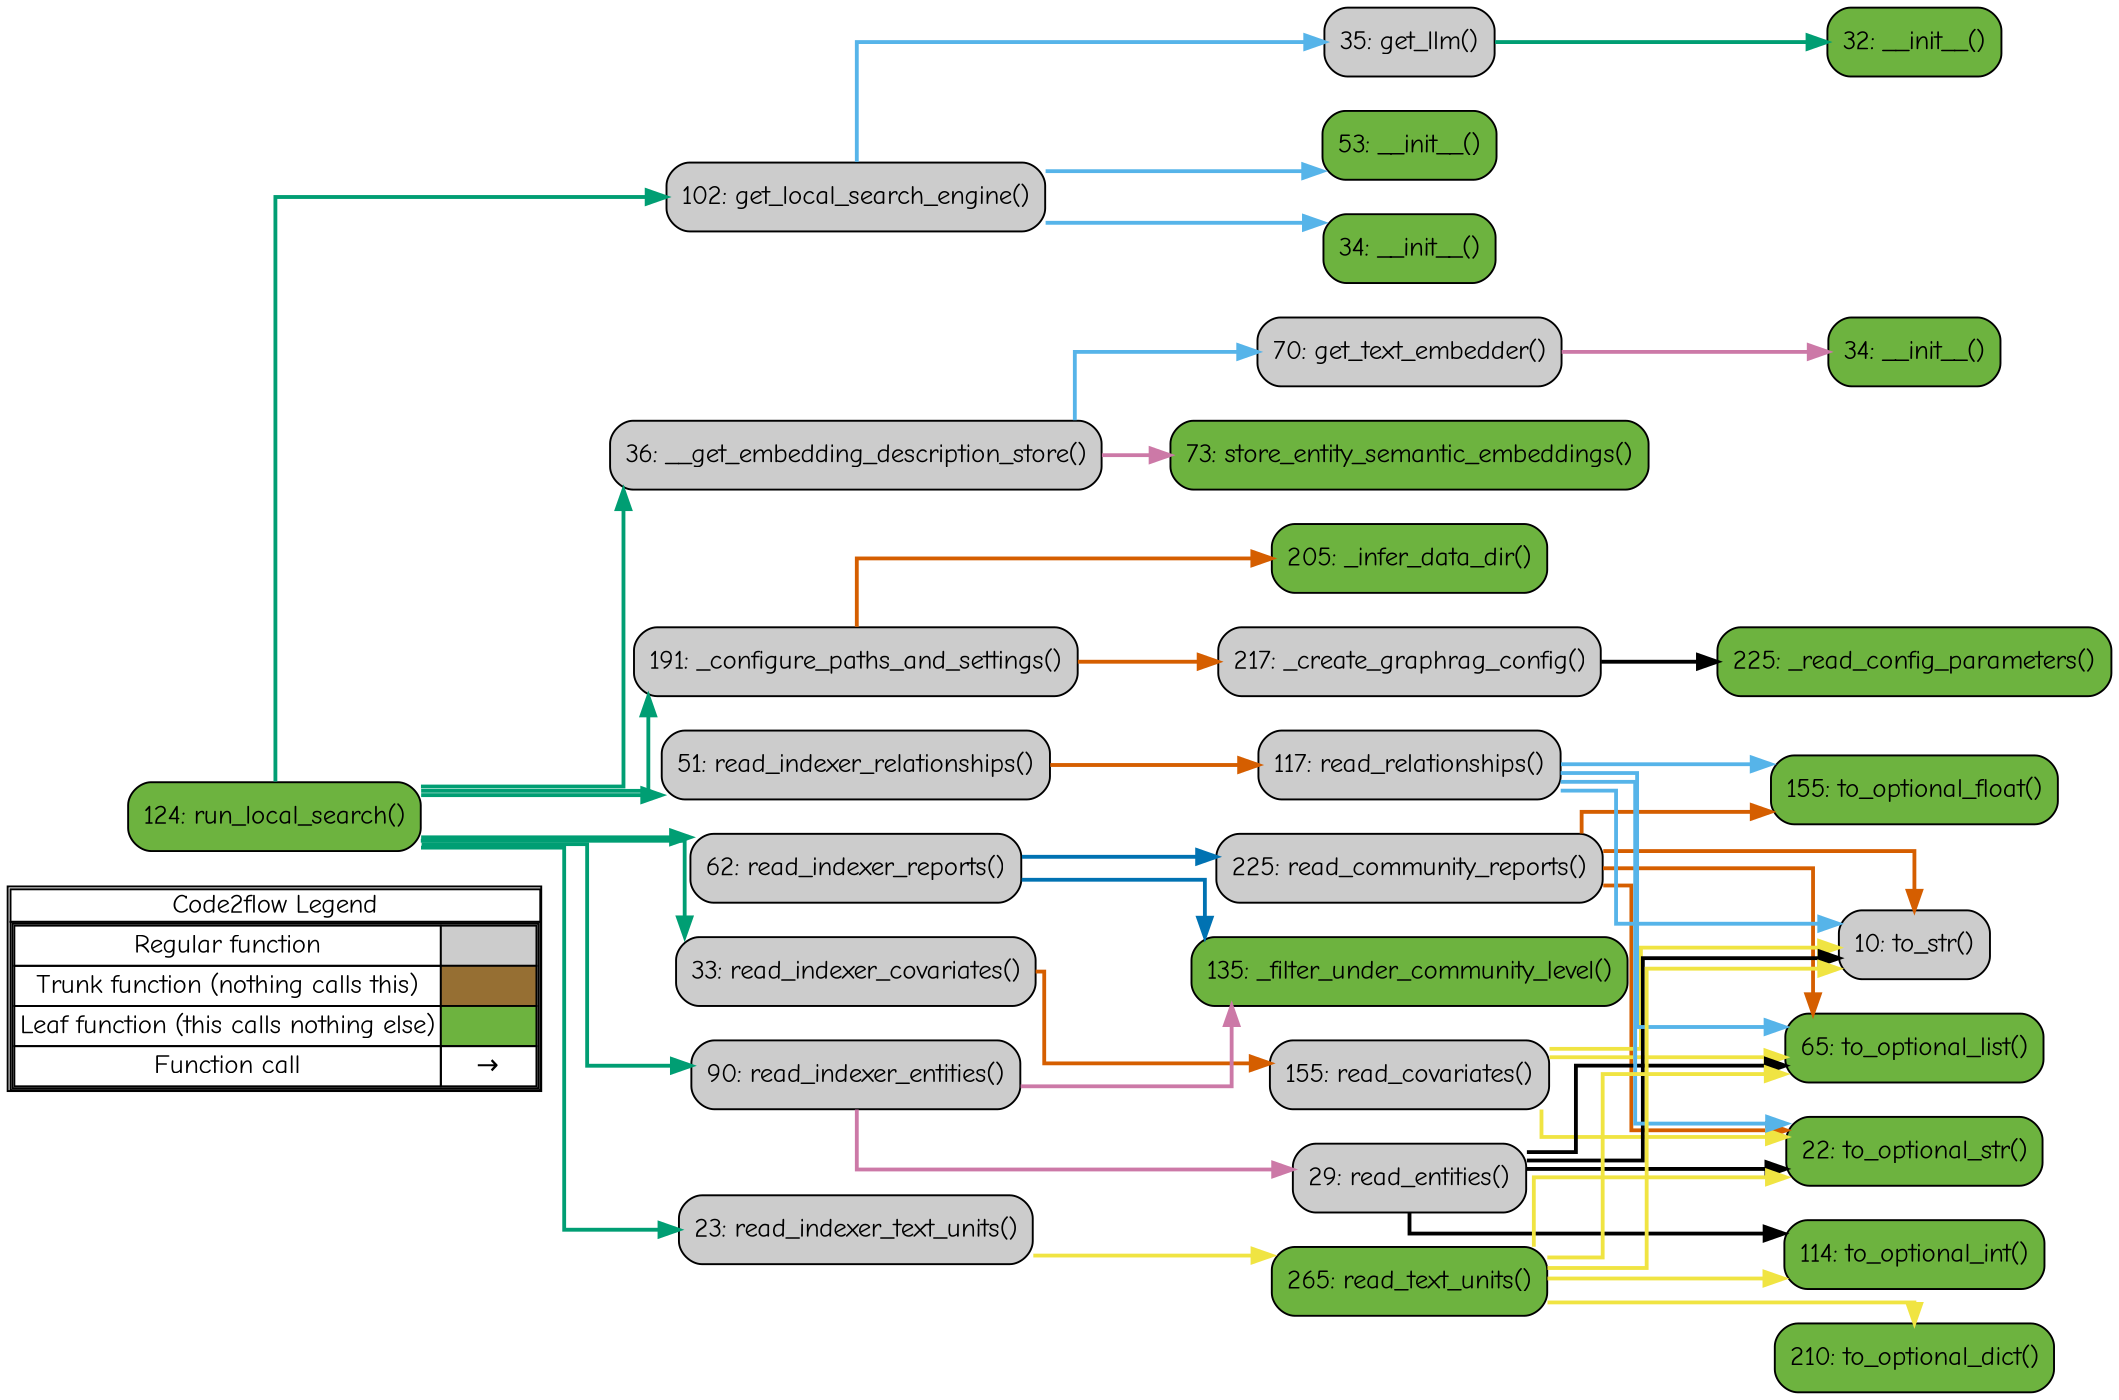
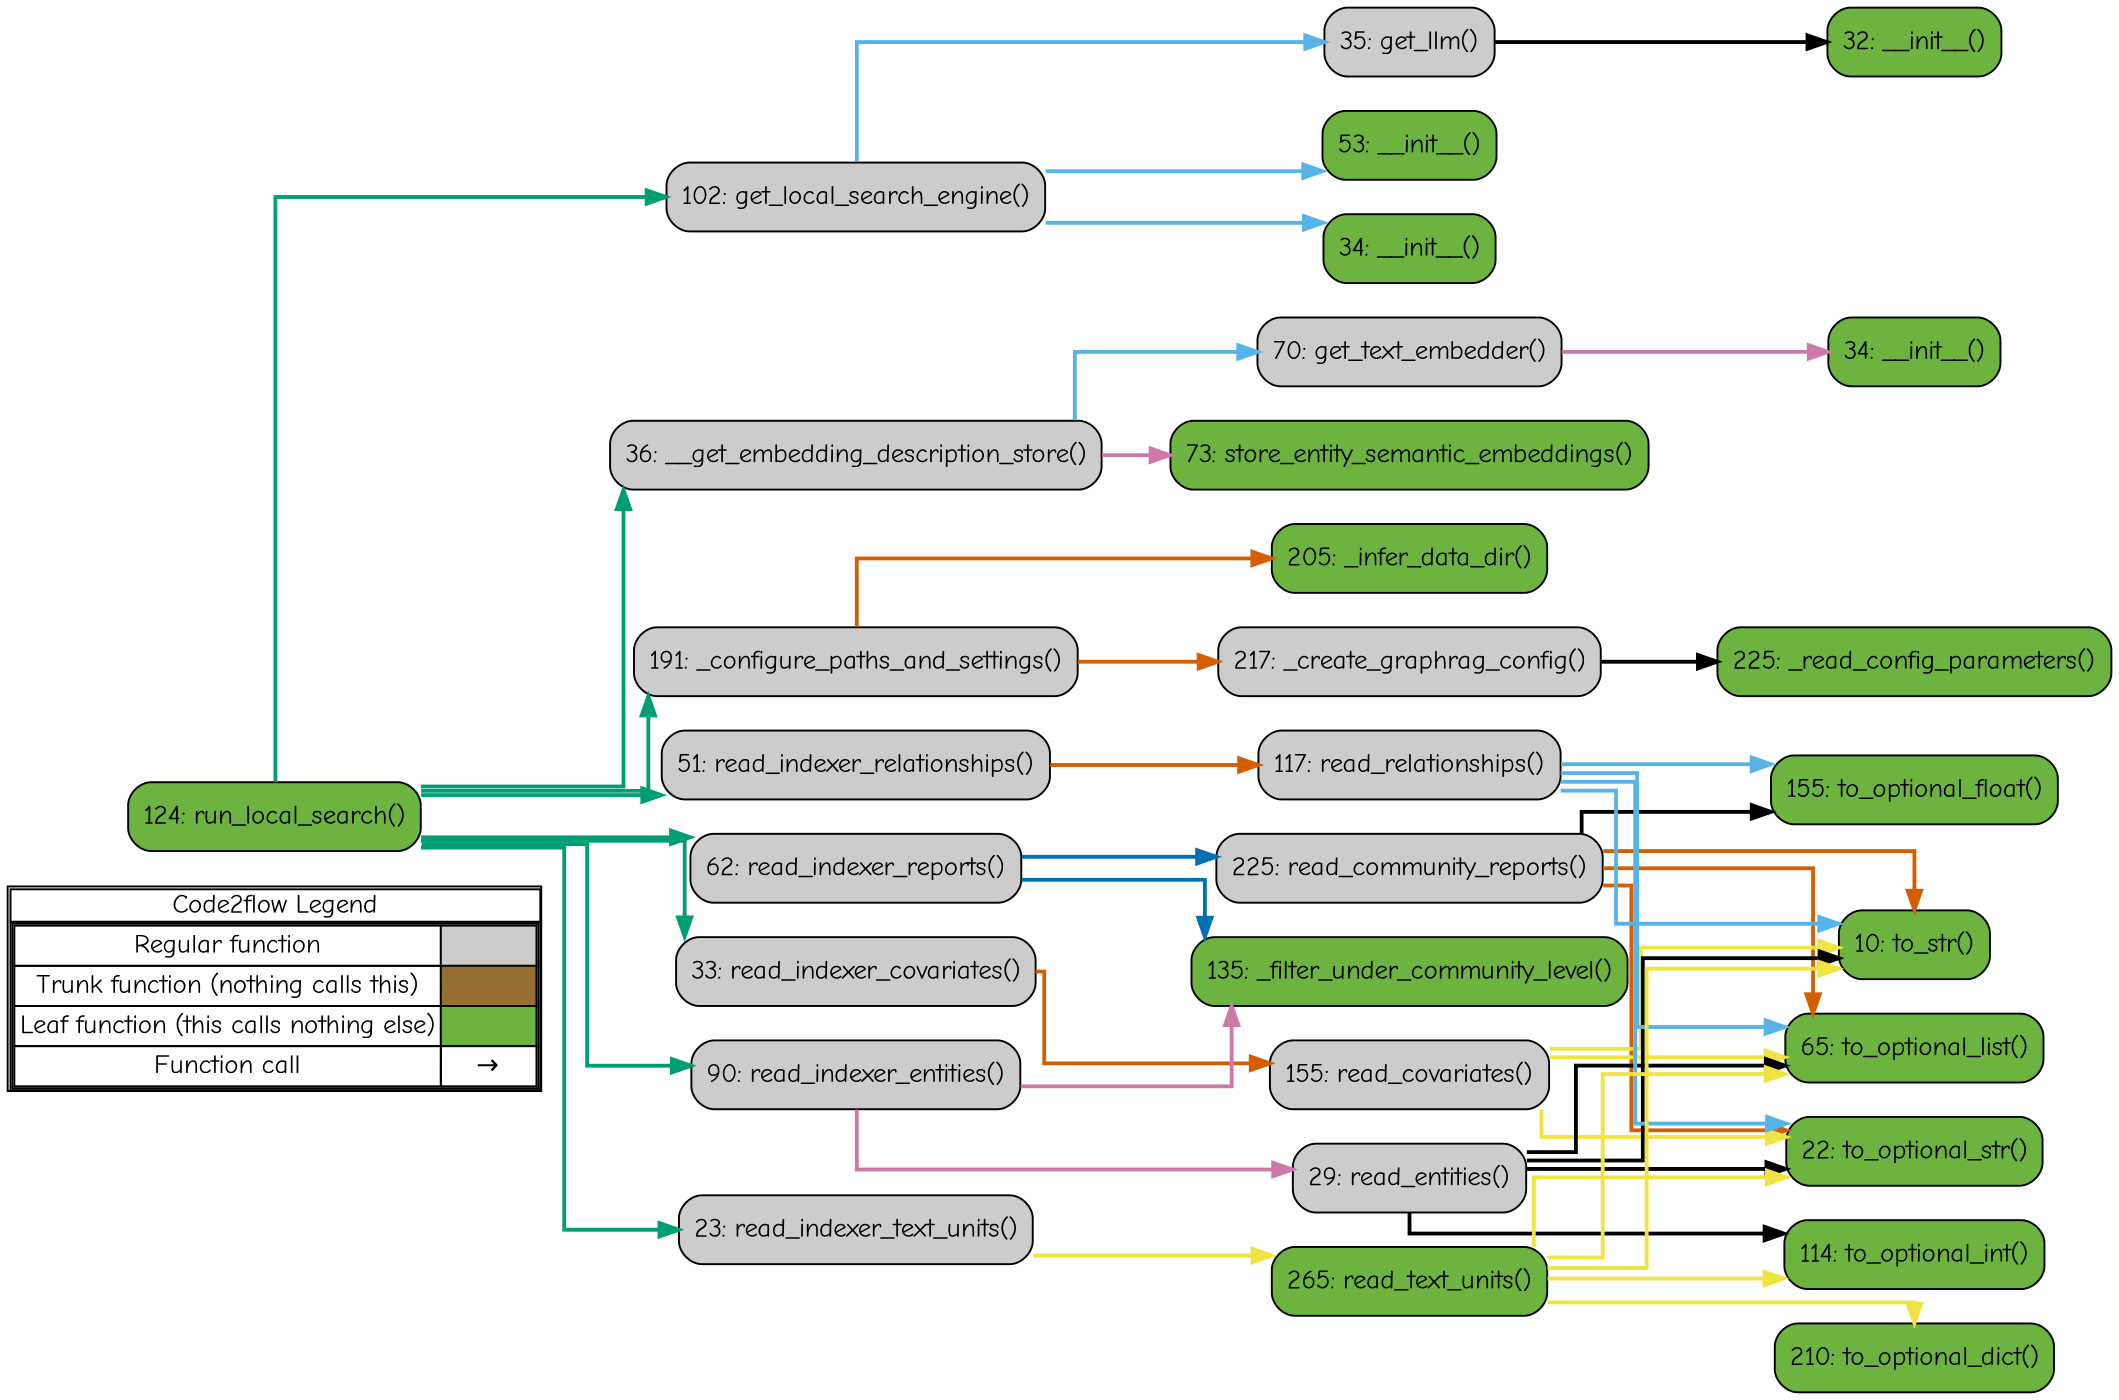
(1651, 42) -> (1651, 42)
(1656, 812) -> (1656, 812)
(1914, 945) -> (1914, 945)
